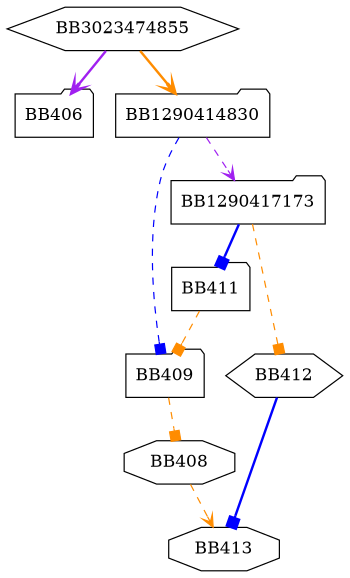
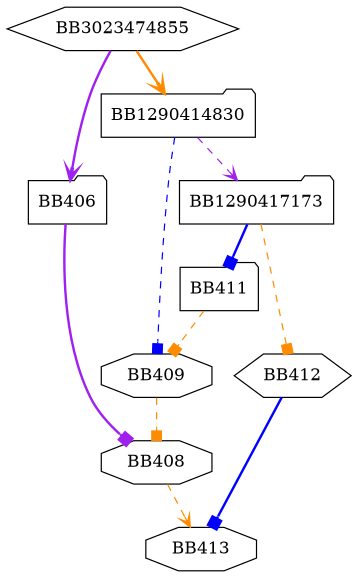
none -> (71, 336)
(165, 376) -> (157, 376)
